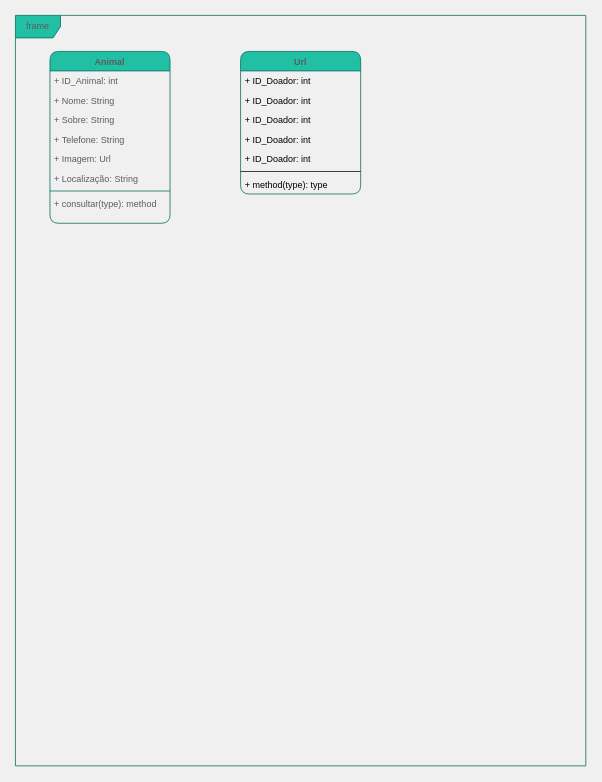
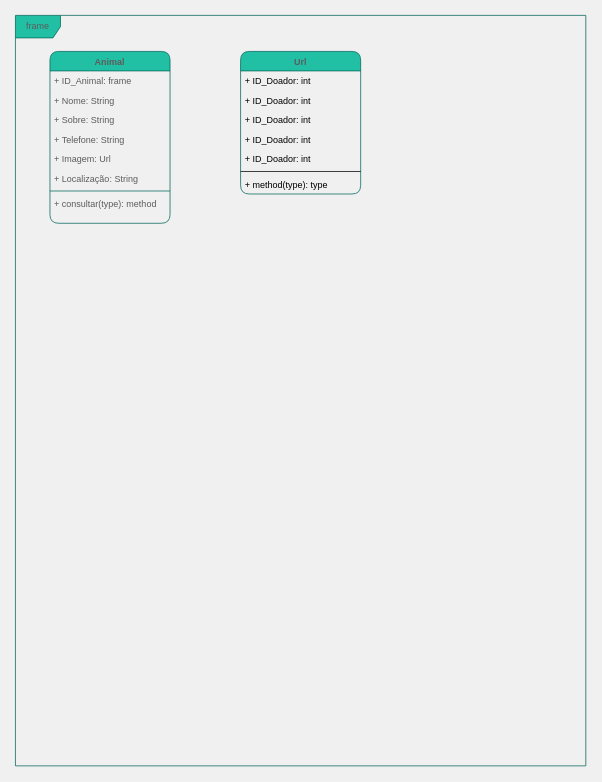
(87, 81) -> (94, 81)
